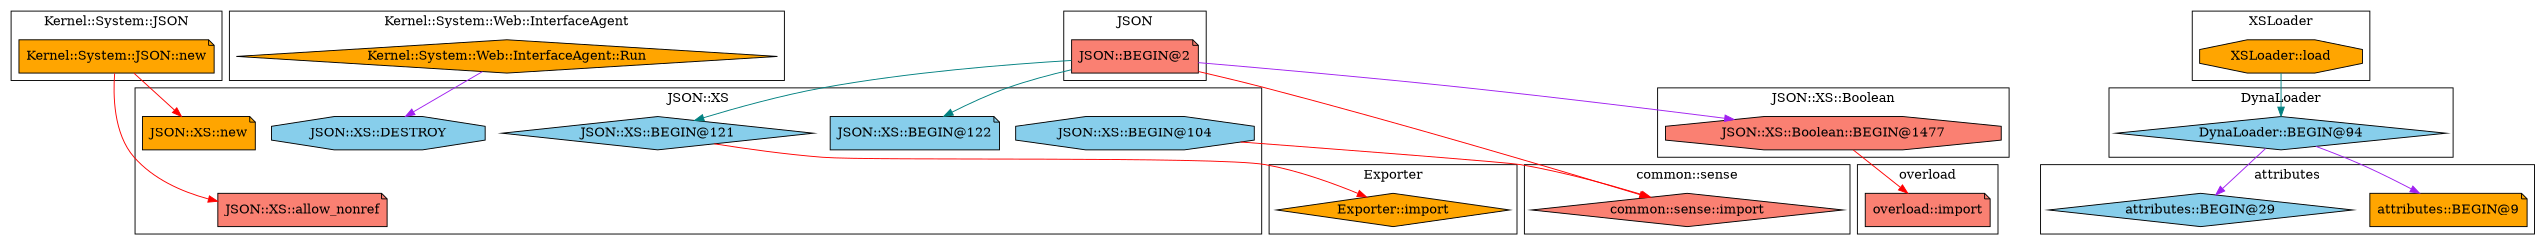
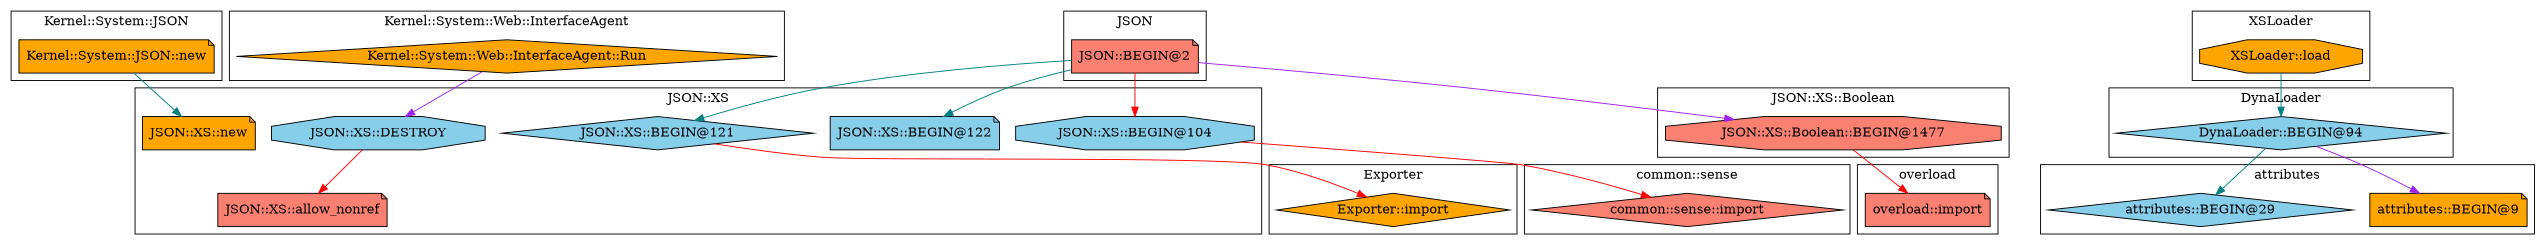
(156, 94) -> (156, 94)
(1420, 130) -> (1135, 94)
(128, 149) -> (344, 168)
(2242, 170) -> (2242, 170)
